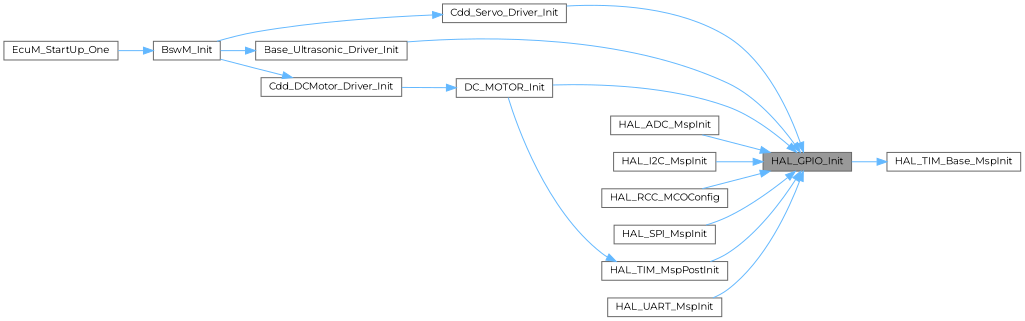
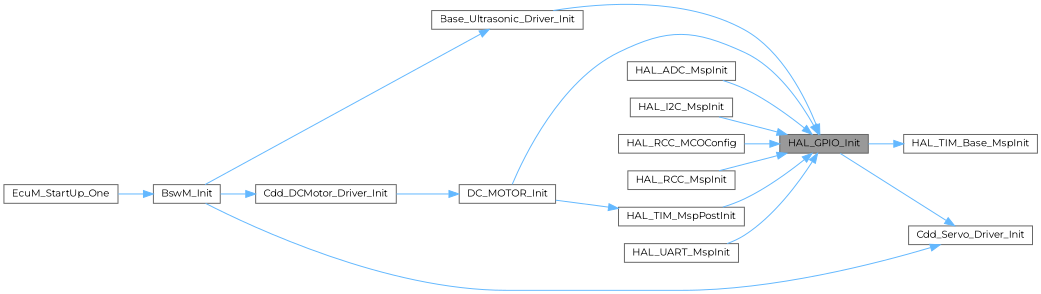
(712, 28) -> (893, 187)
(665, 235) -> (681, 180)
